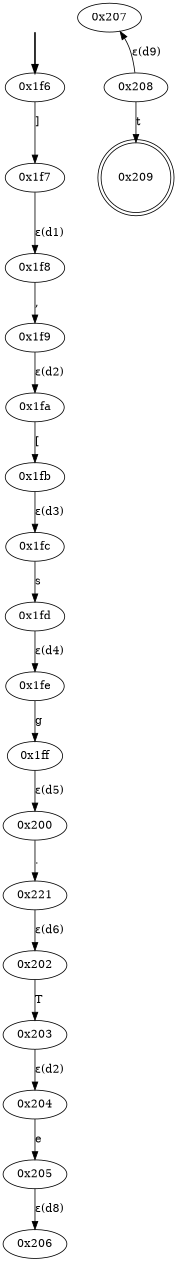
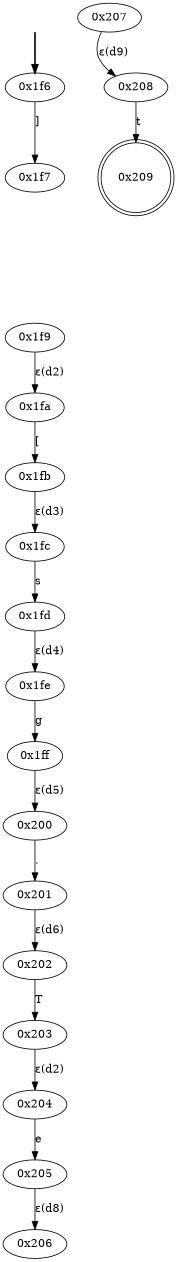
(132, 55) -> (97, 53)
(35, 268) -> none
(35, 895) -> (35, 895)
